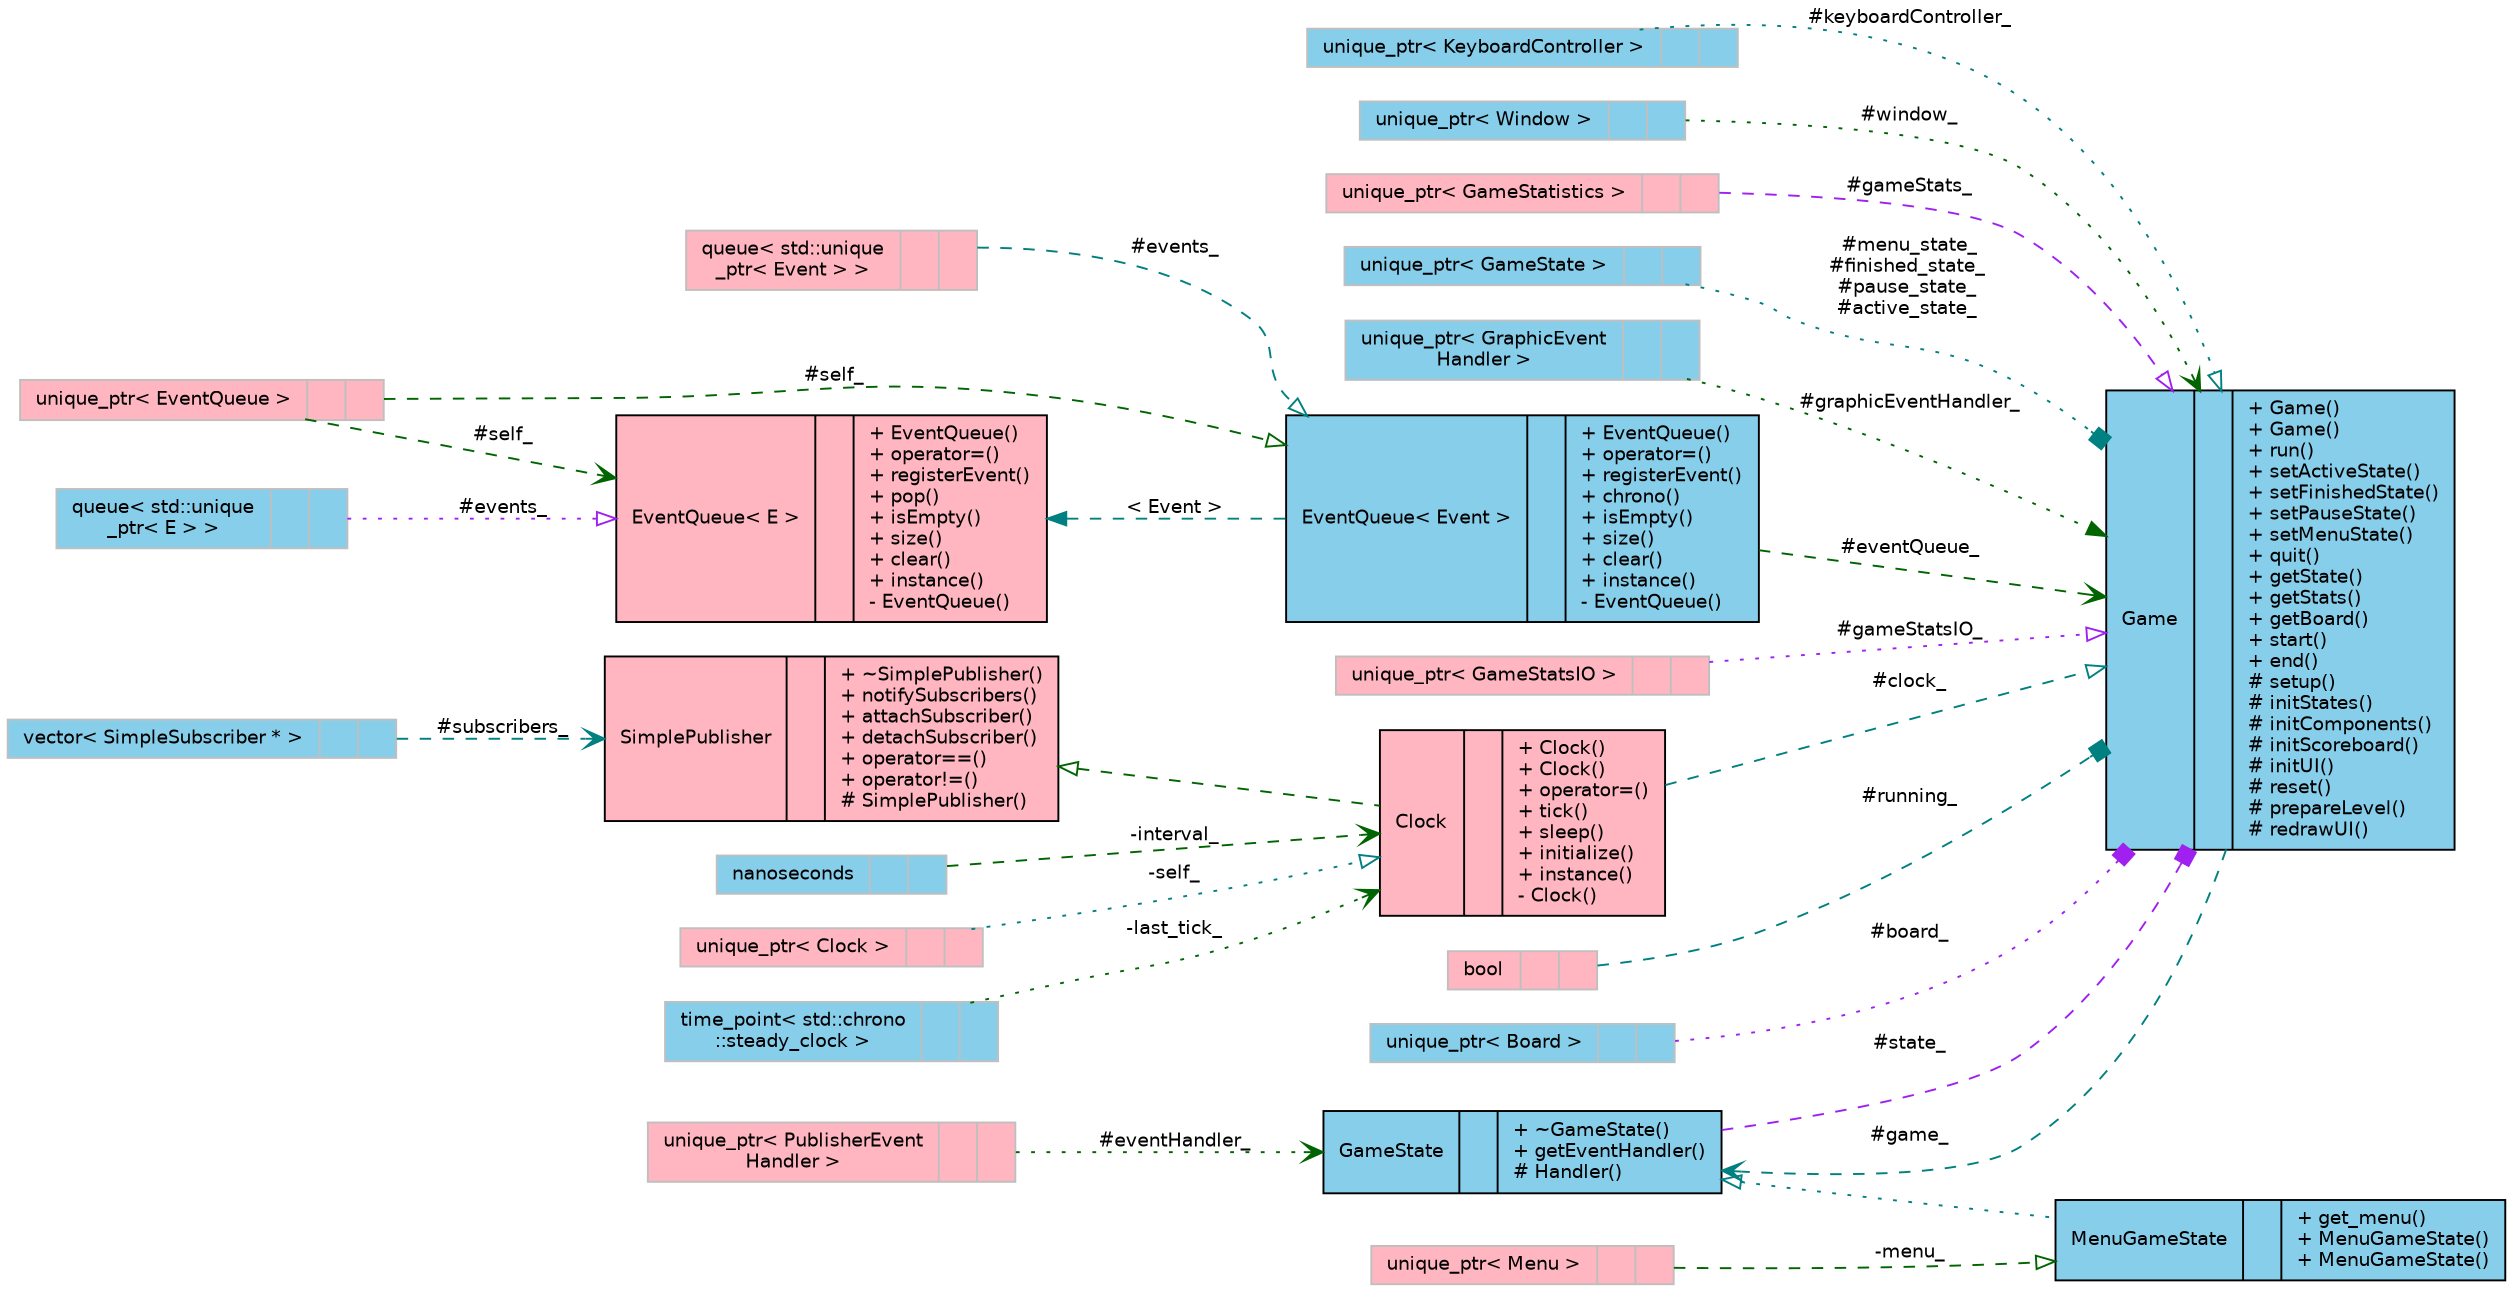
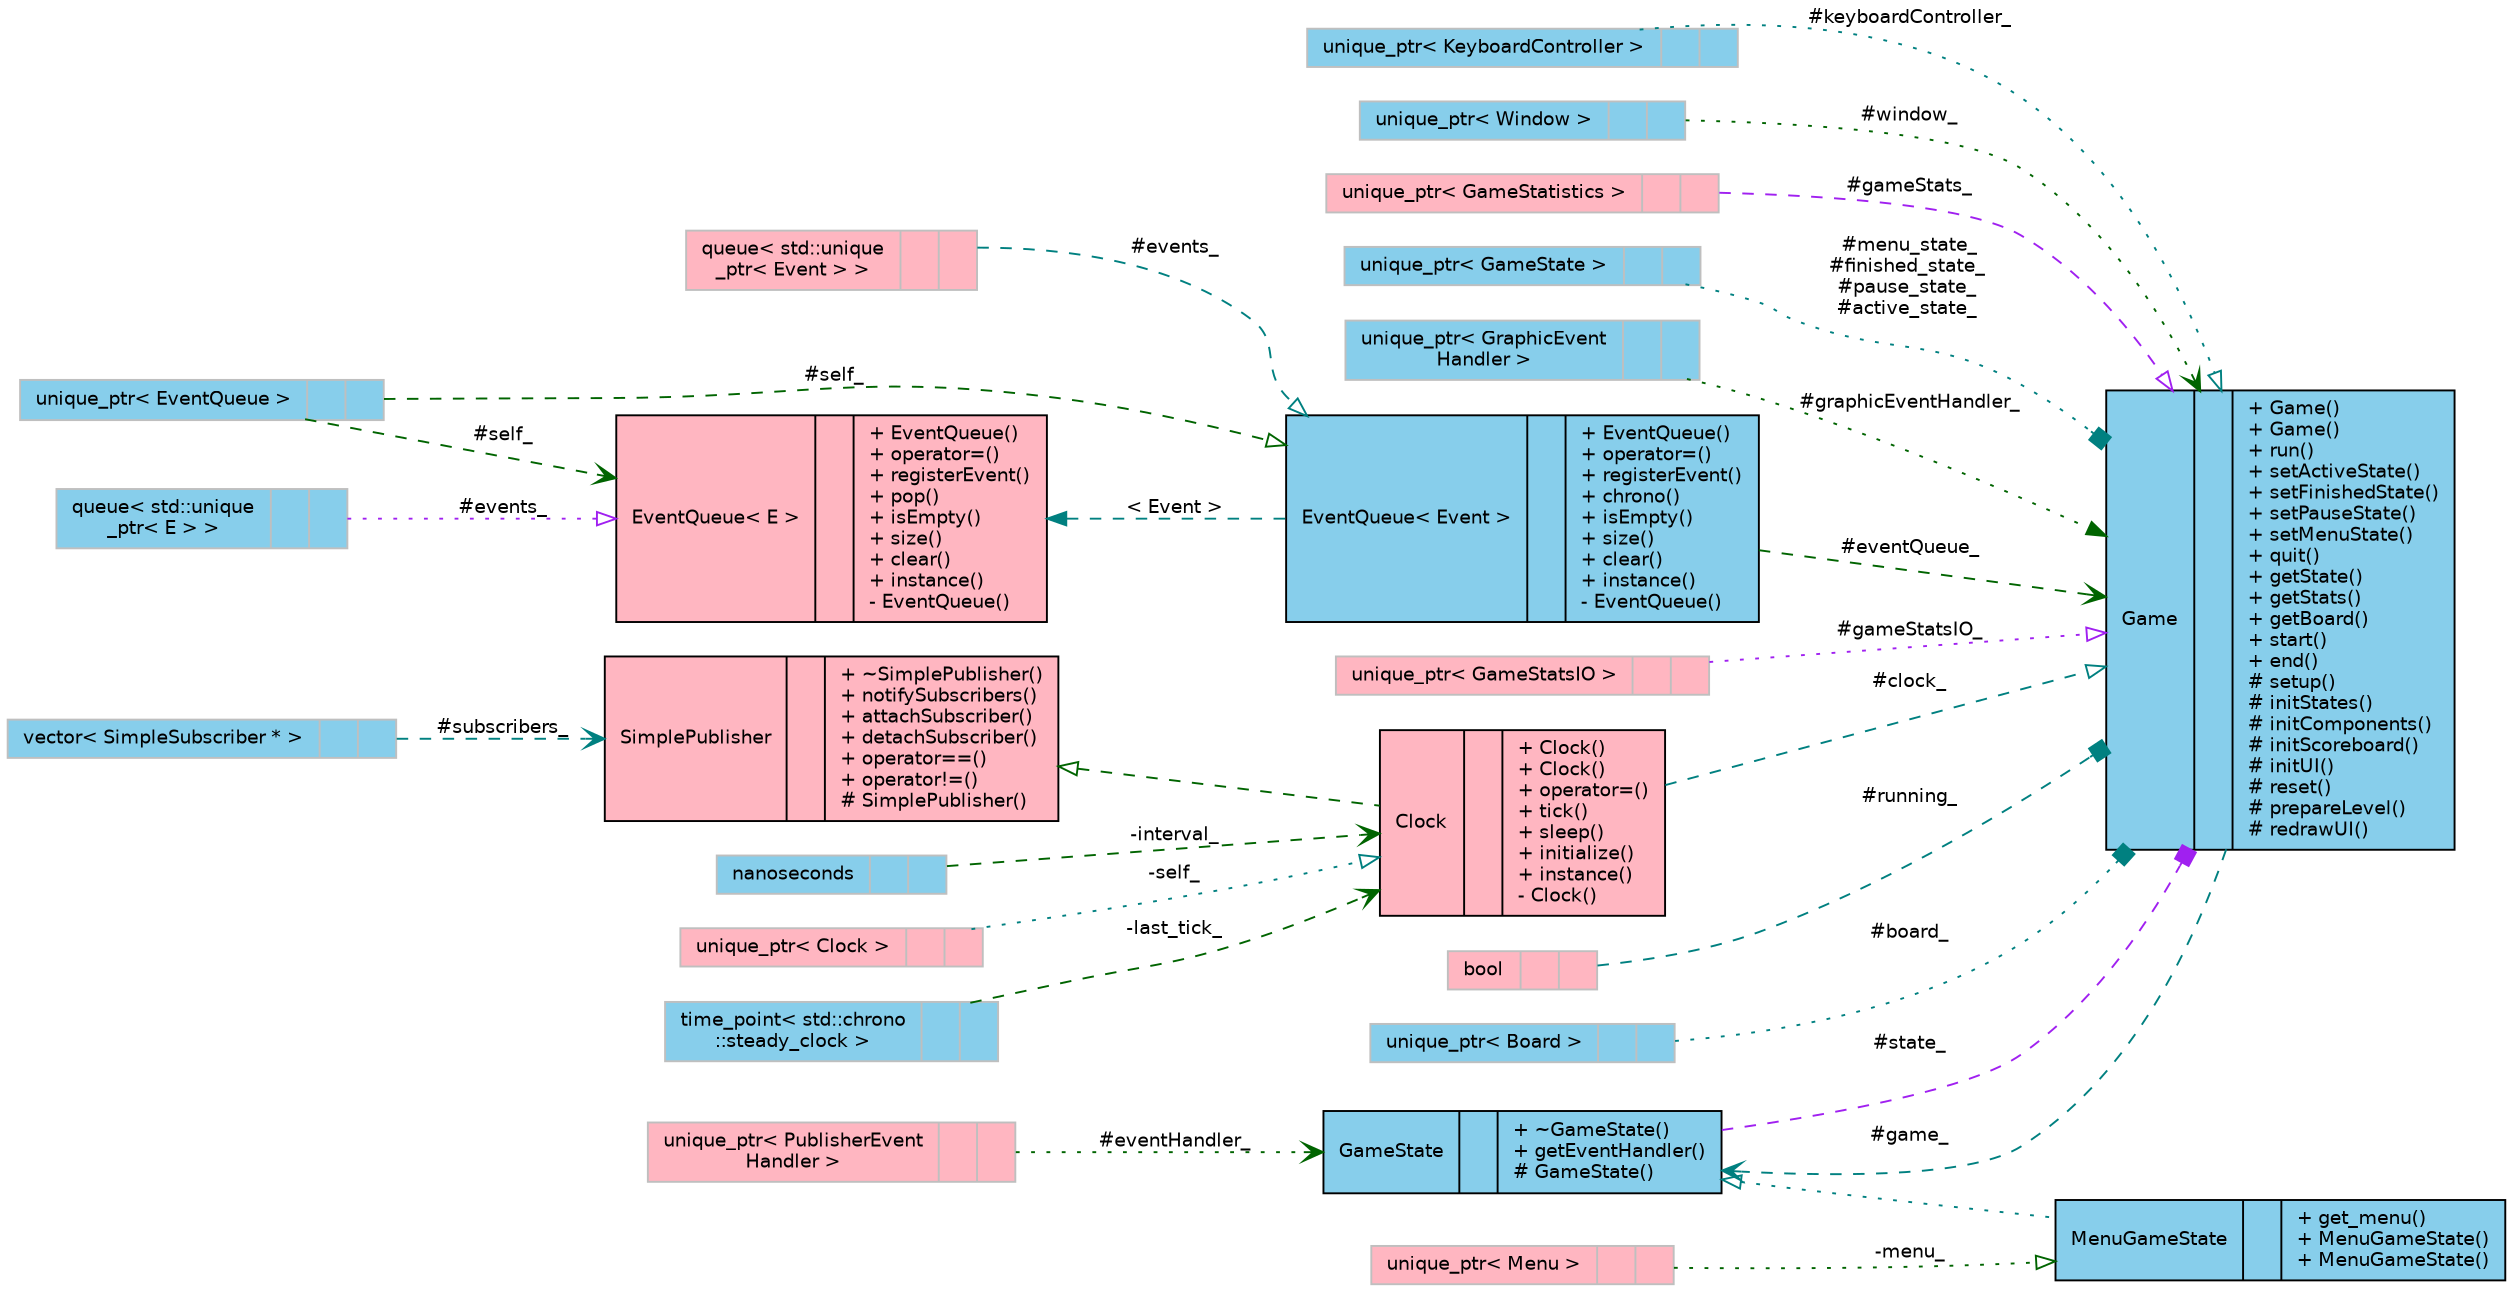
(202, 400) -> (202, 400)
(1169, 962) -> (1169, 962)
(1914, 994) -> (1914, 994)
(1568, 1172) -> (1584, 1172)
(1855, 1268) -> (1855, 1268)
